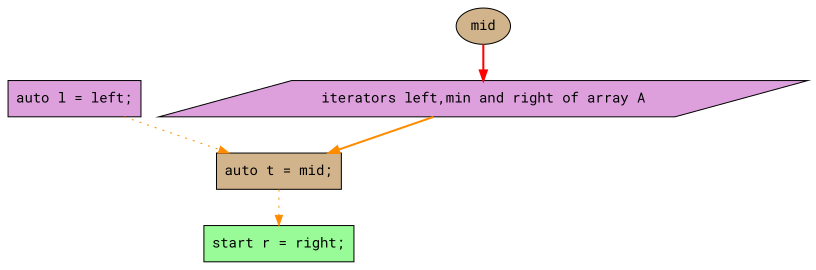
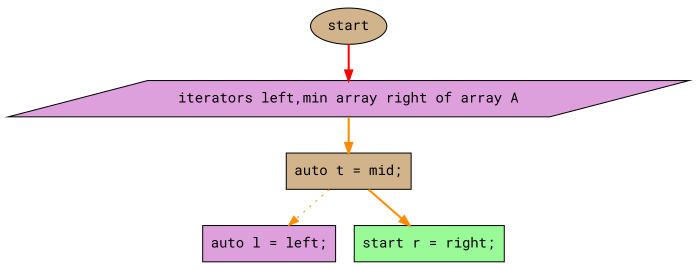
(483, 26) -> (349, 26)
(483, 99) -> (349, 99)
(172, 133) -> (313, 204)
(279, 202) -> (385, 204)
